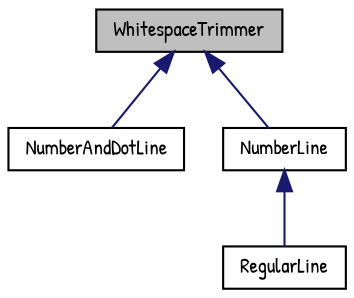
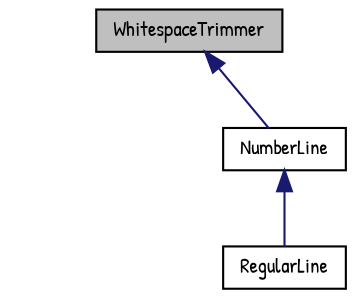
(96, 149) -> none
